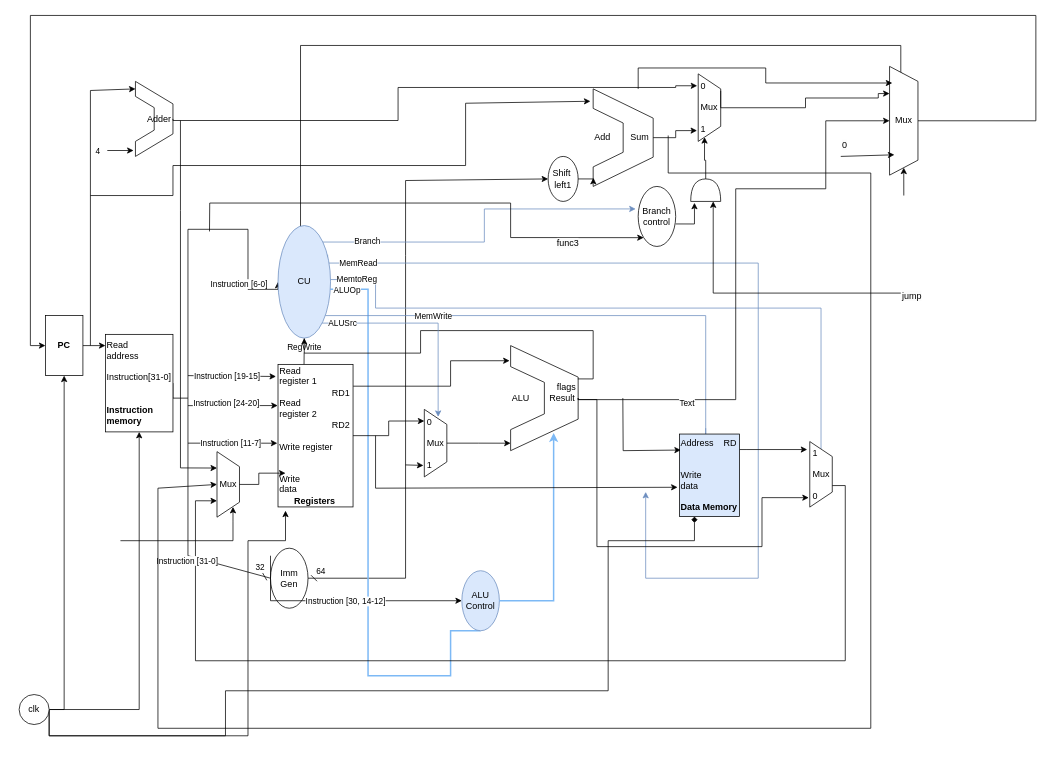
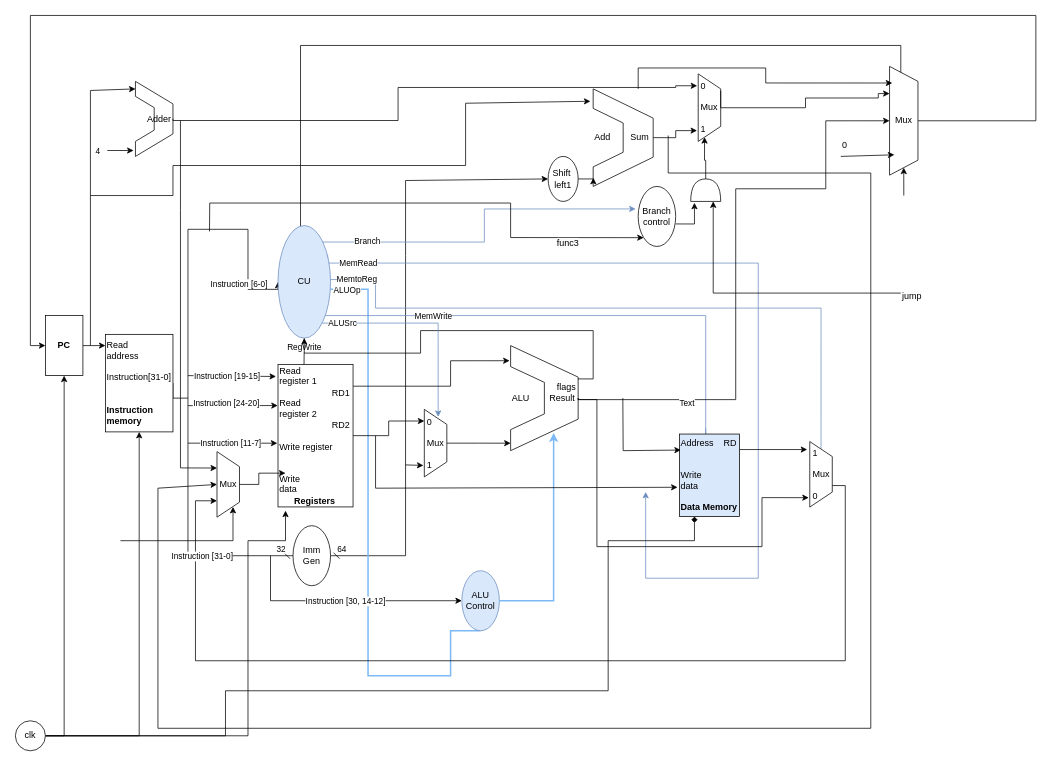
(289, 578) -> (312, 555)
(34, 709) -> (30, 735)
